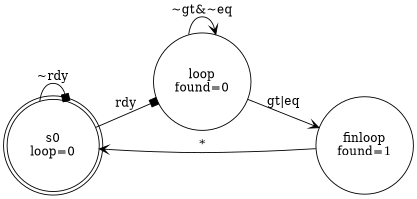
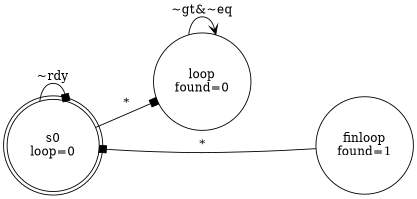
(126, 103) -> (126, 103)
(279, 112) -> none
(212, 153) -> (212, 153)
